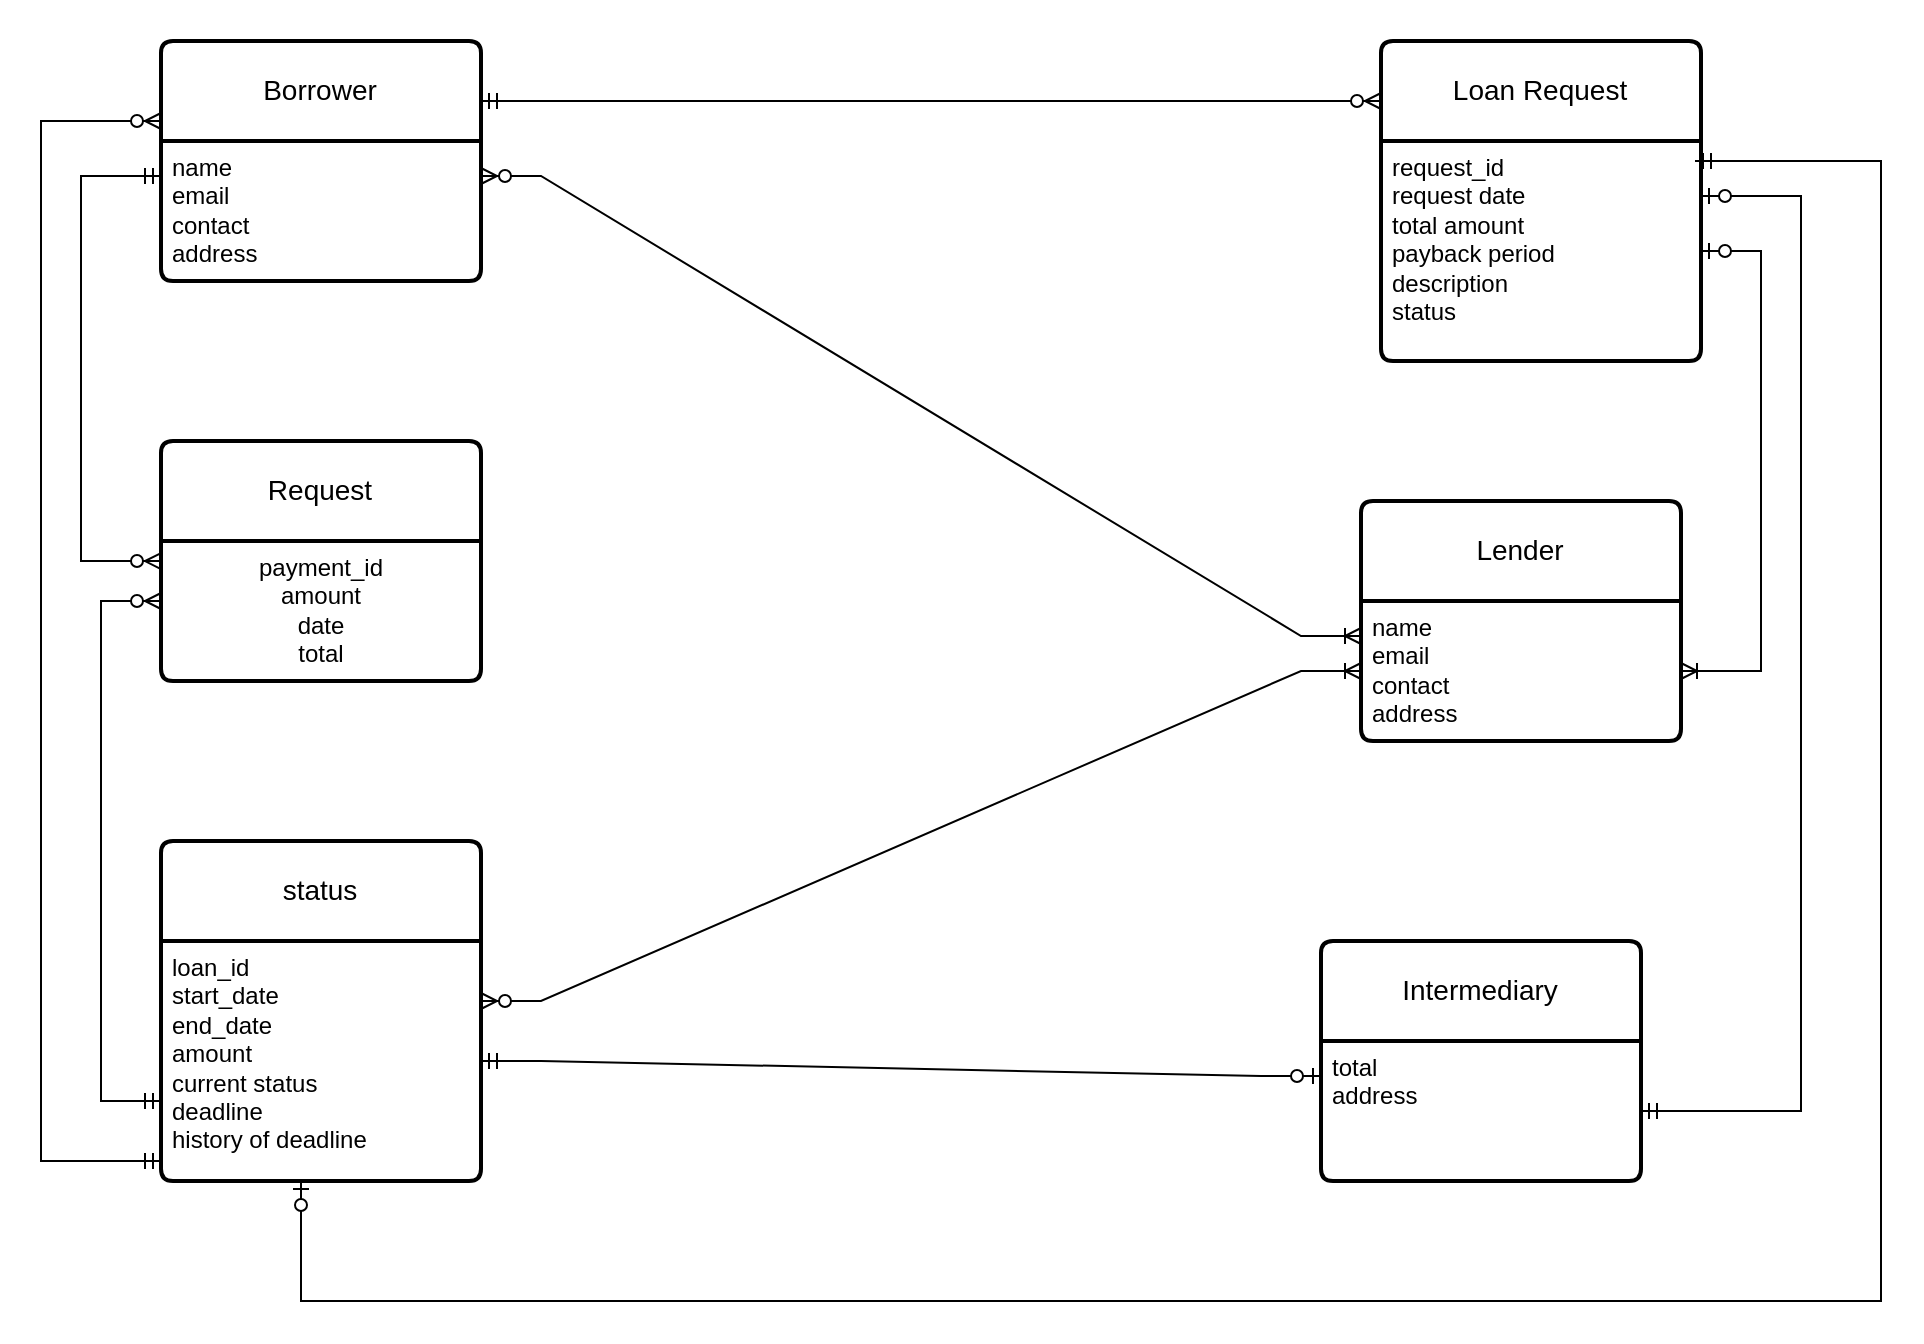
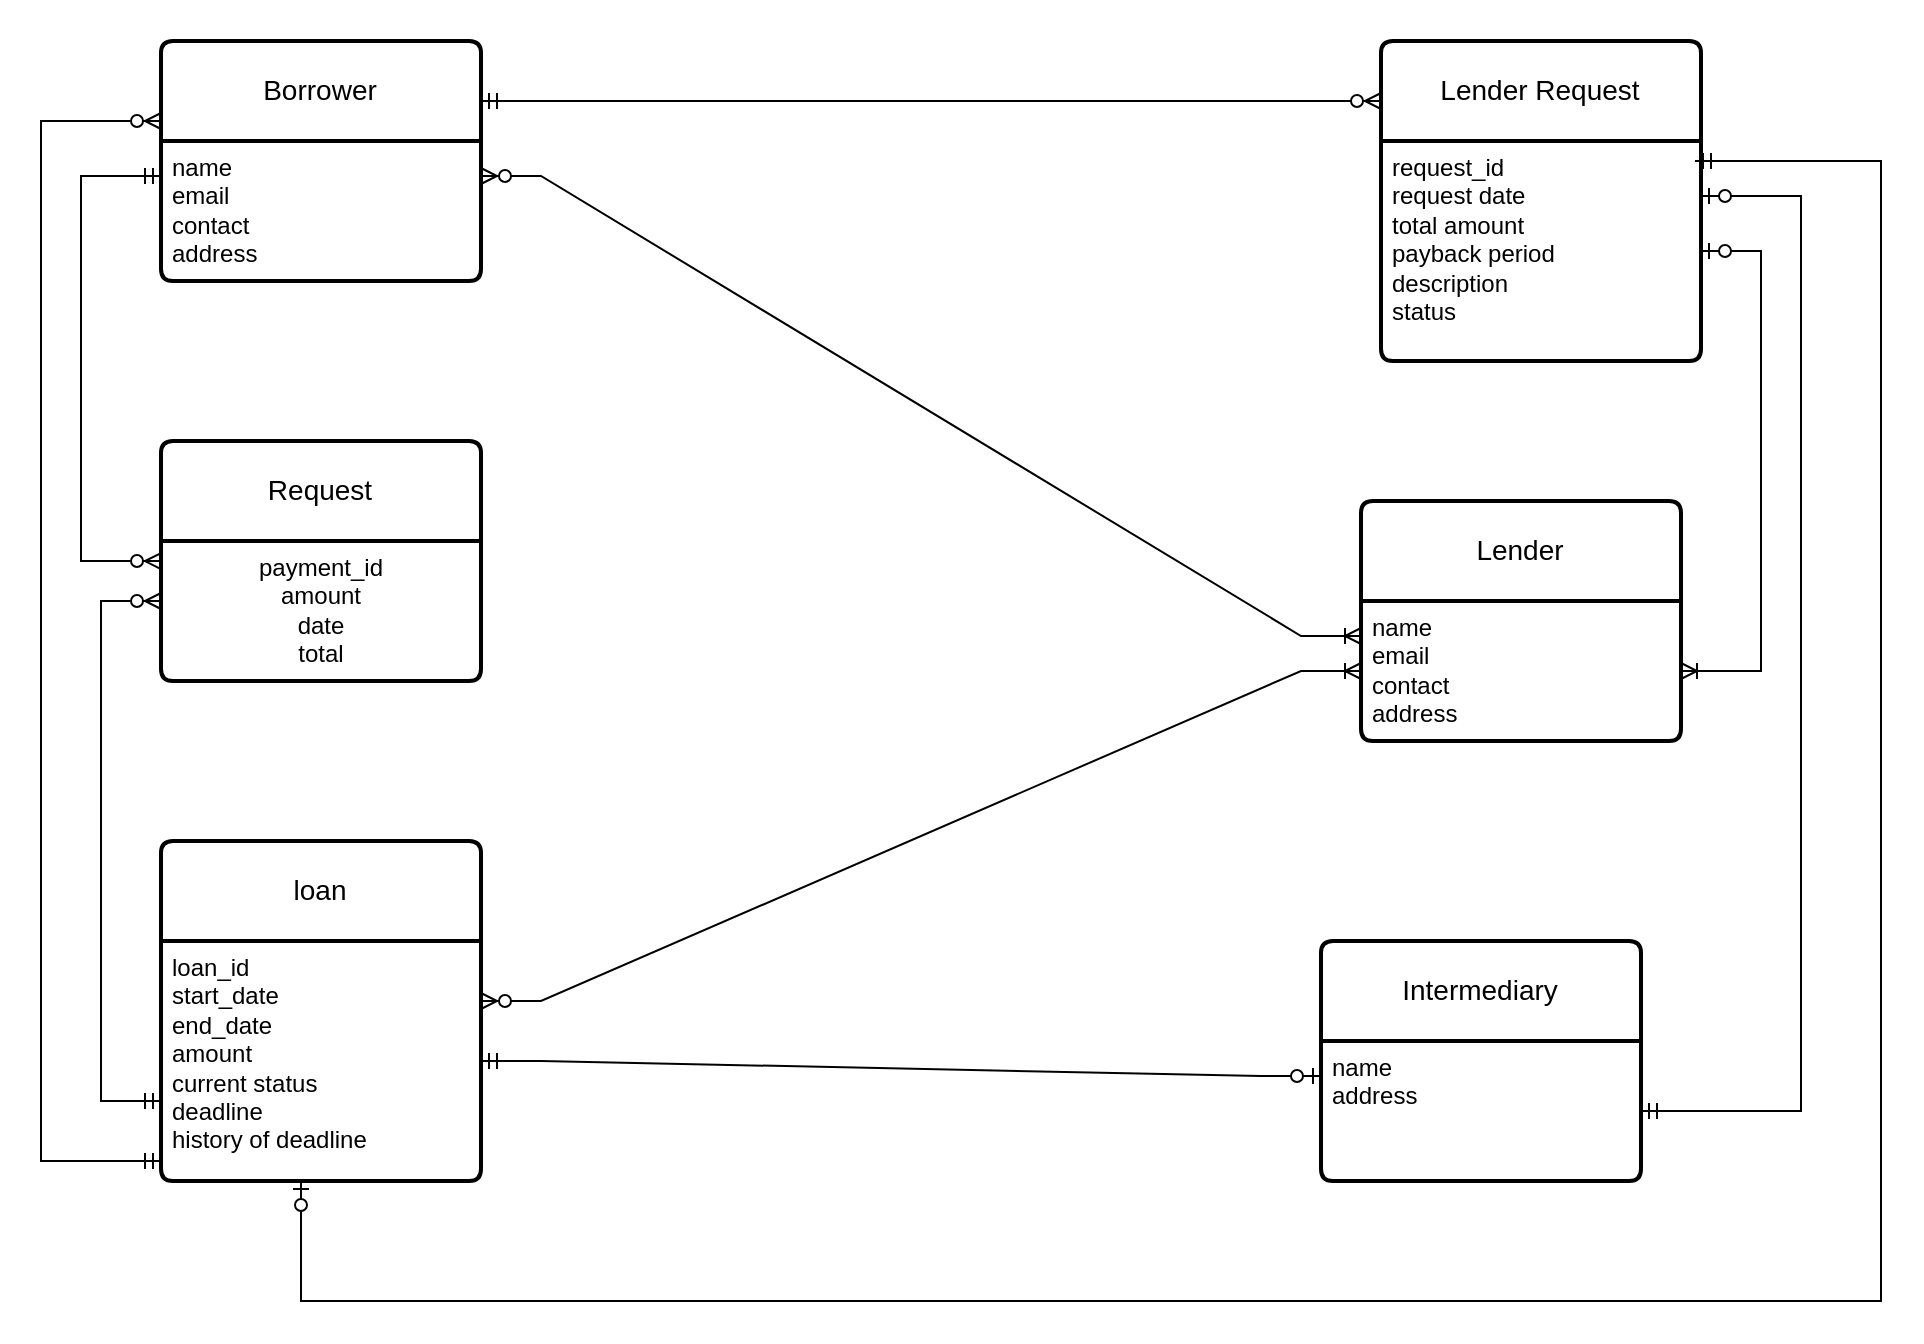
(1541, 91) -> (1541, 91)
(321, 891) -> (321, 891)
(1380, 1084) -> (1380, 1084)
